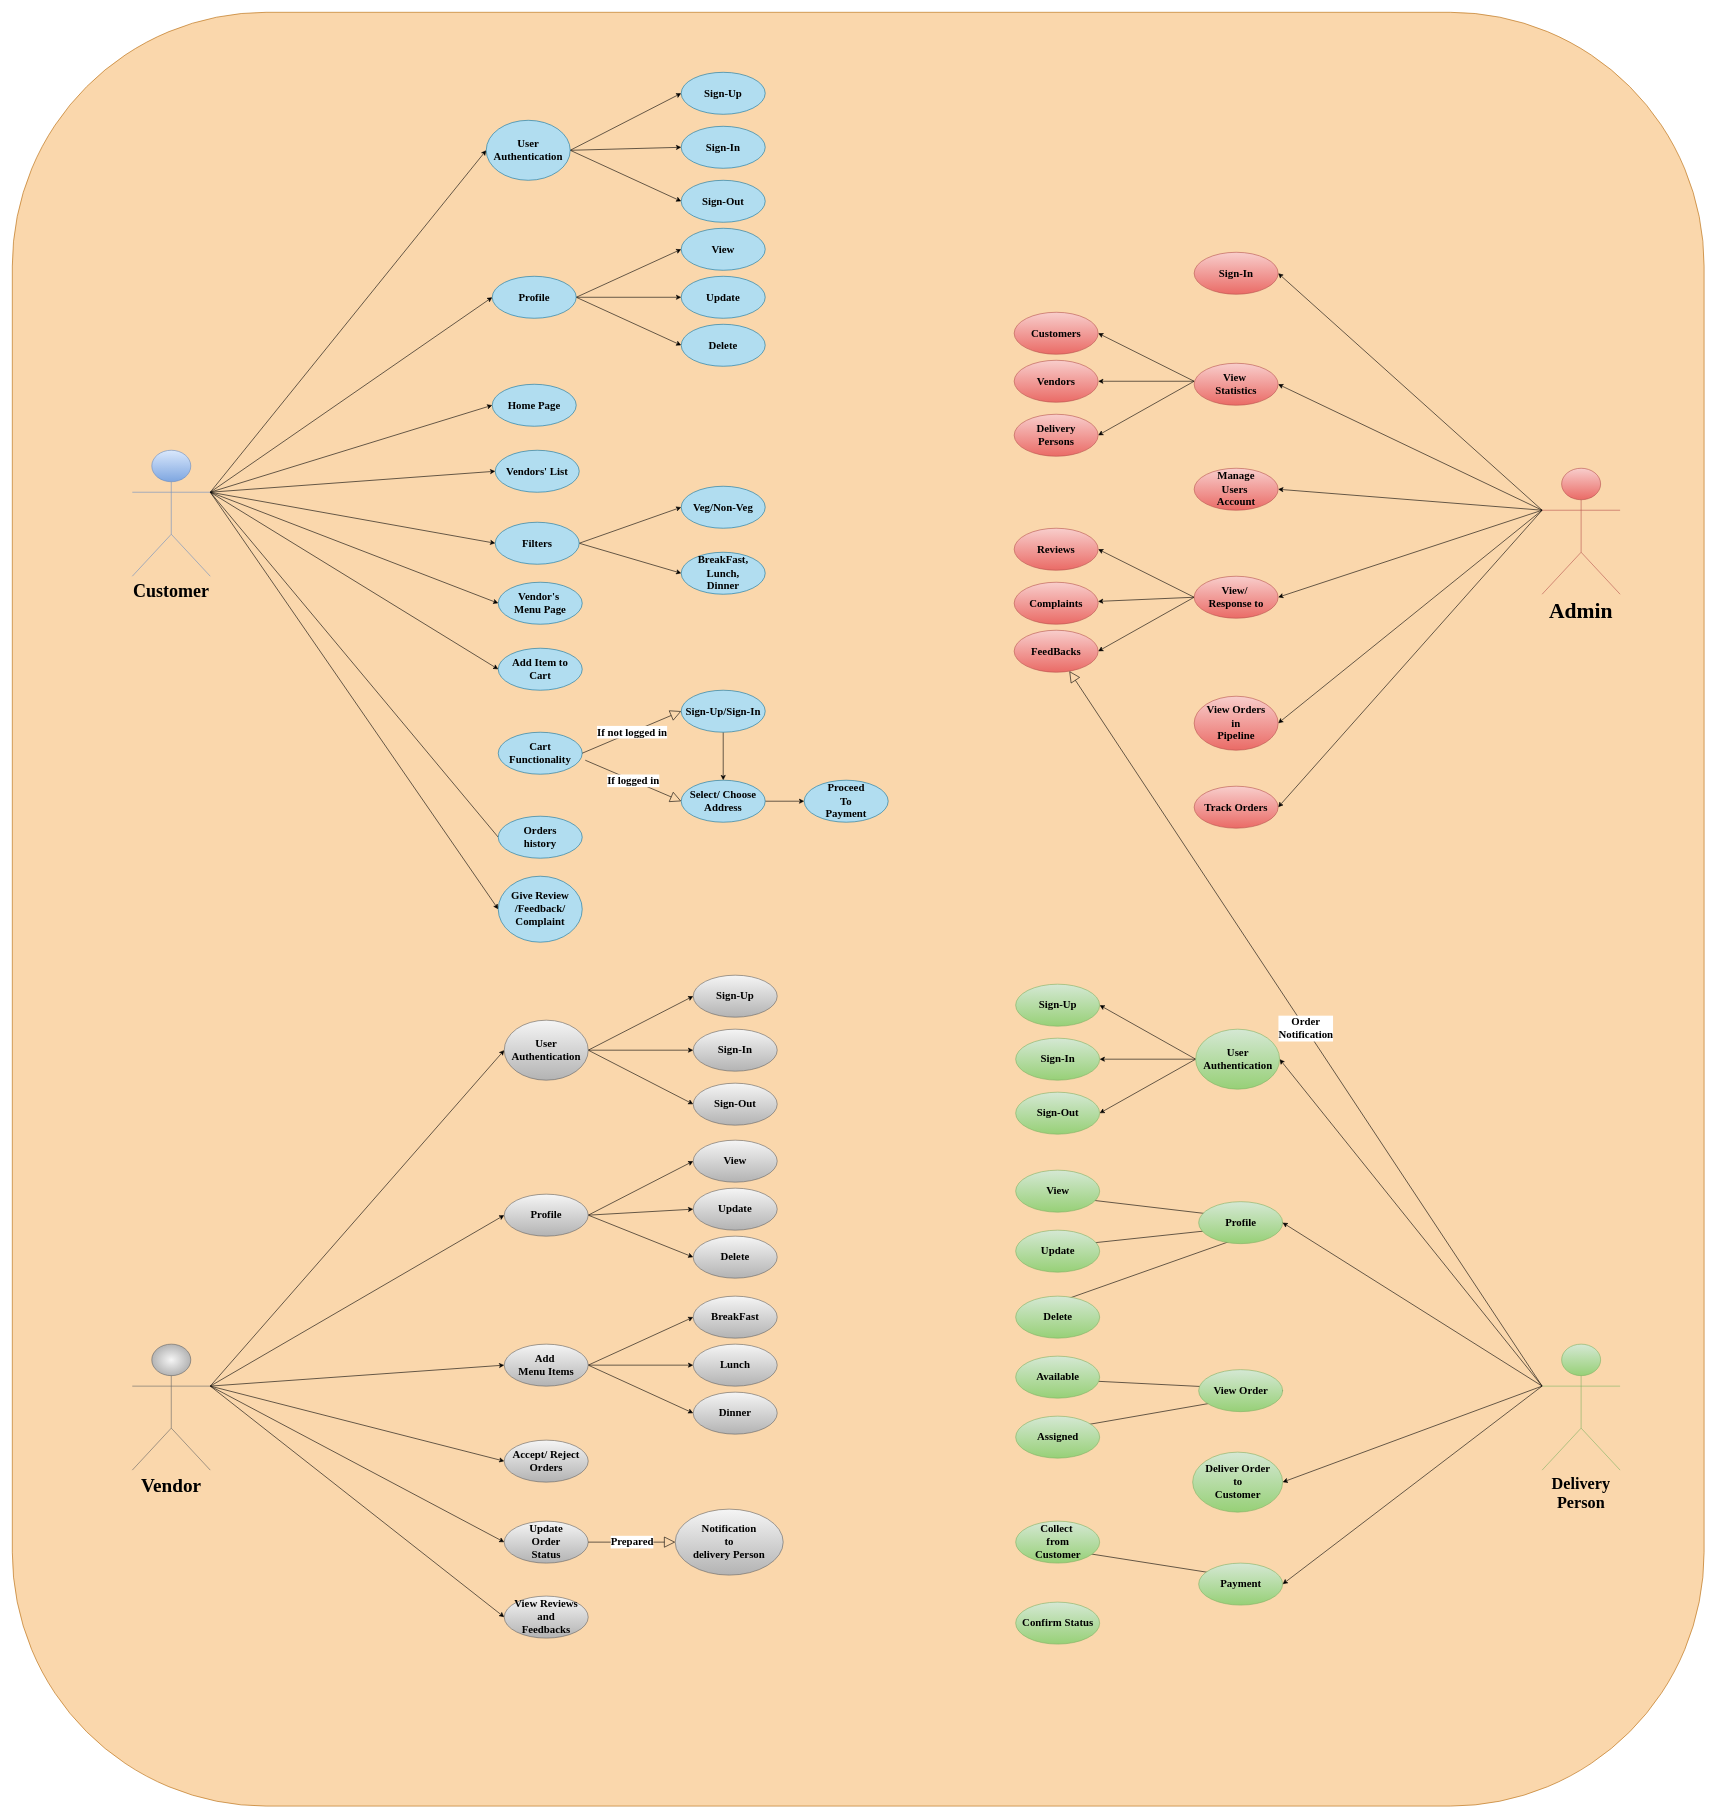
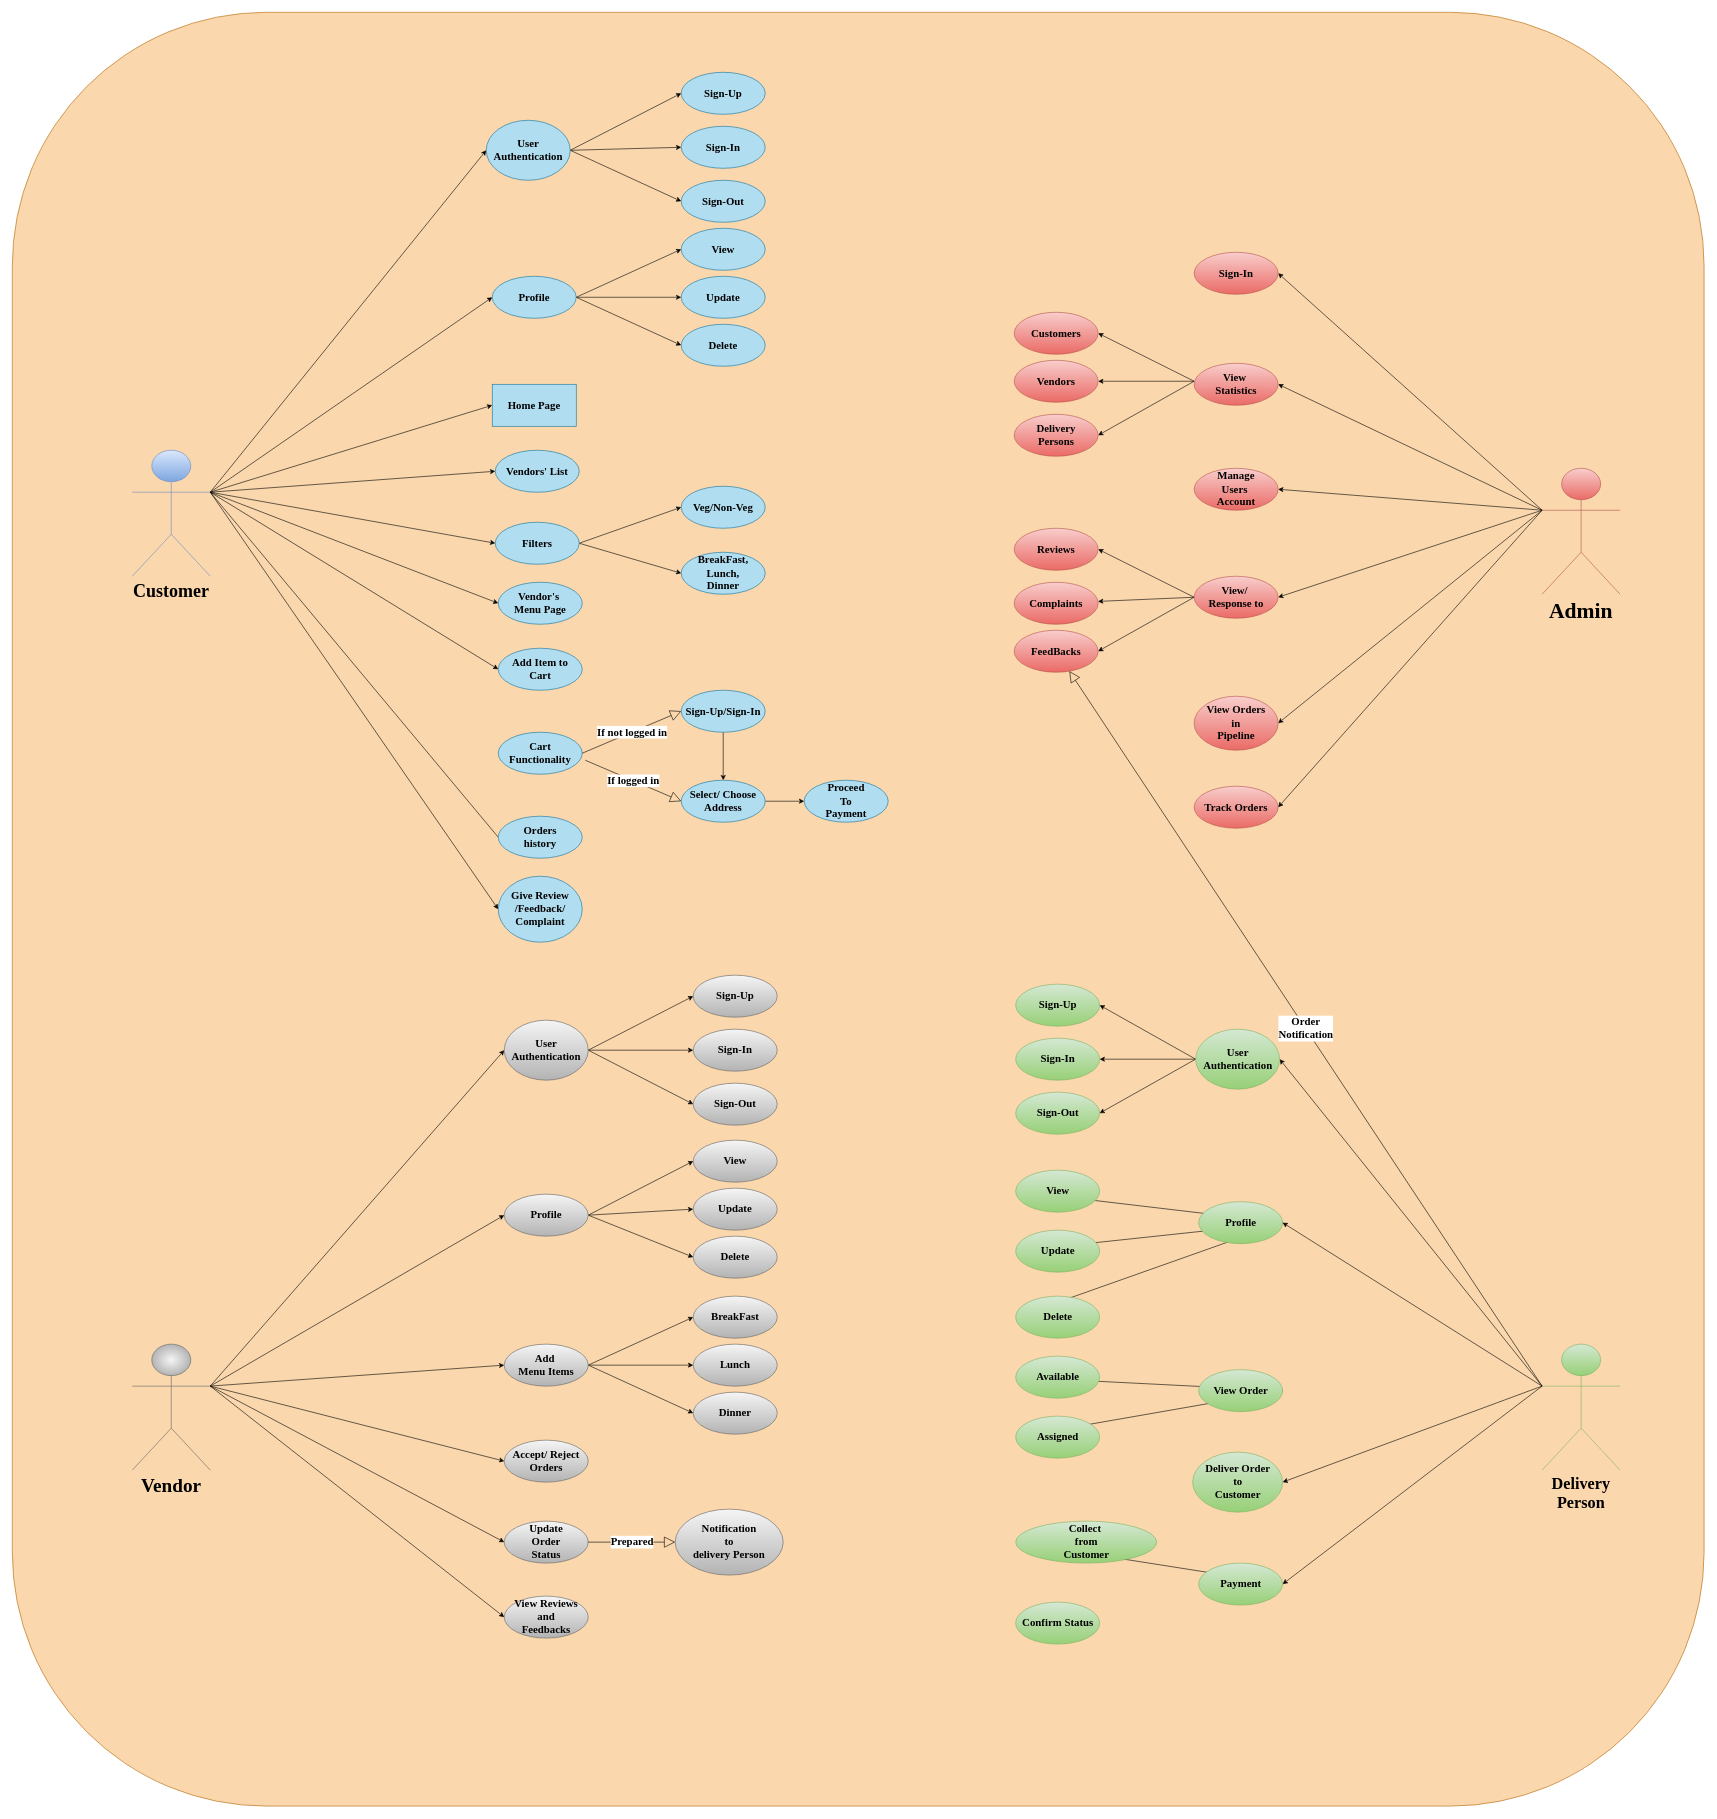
(534, 405) -> (534, 405)
(1058, 1542) -> (1086, 1542)
